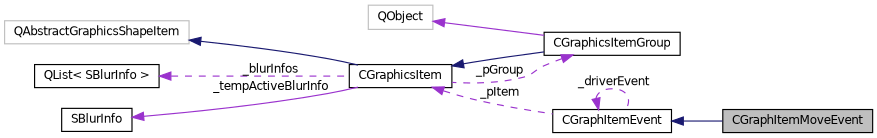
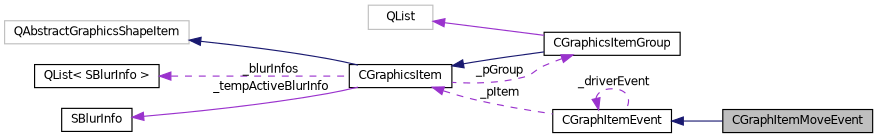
(401, 17) -> (401, 17)
